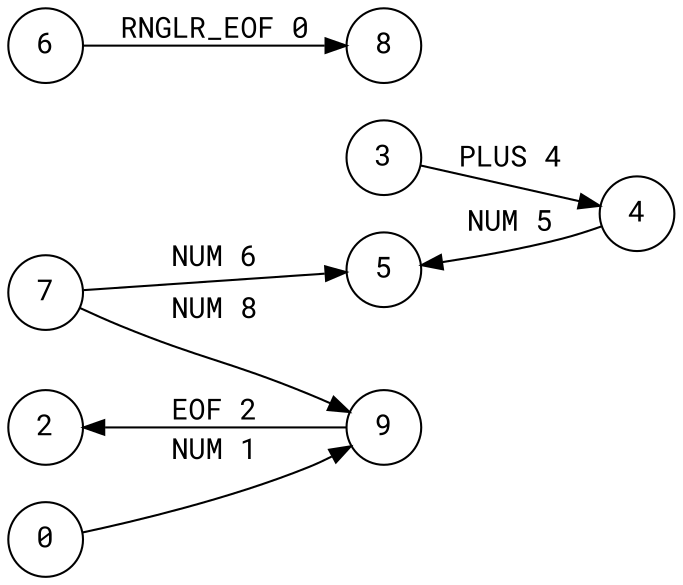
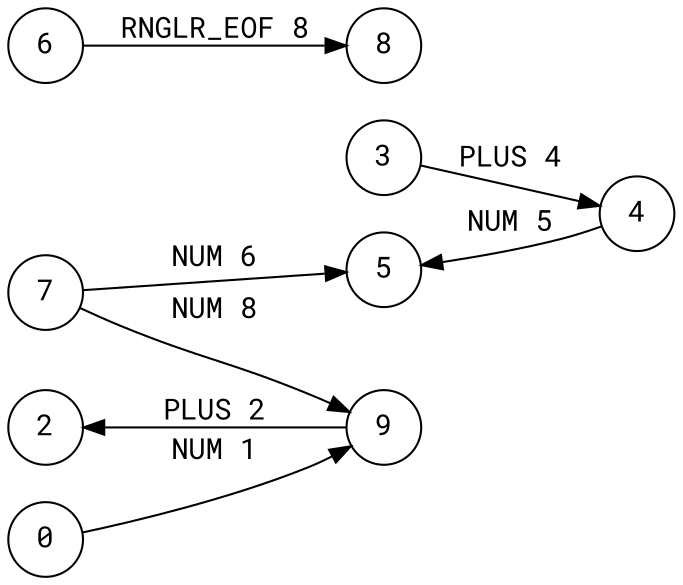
(215, 30) -> (215, 30)
(215, 412) -> (215, 412)
